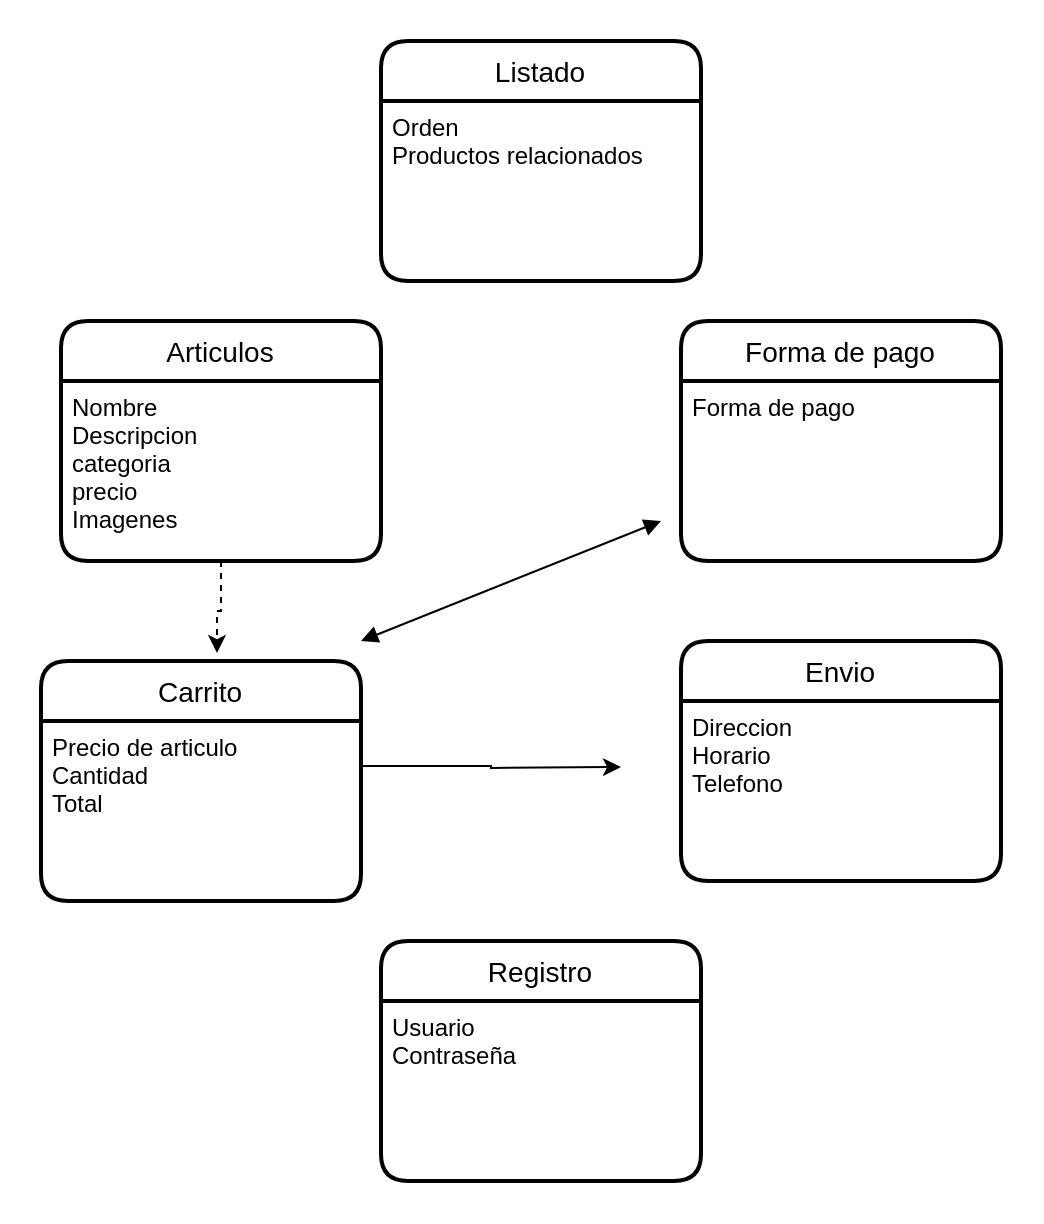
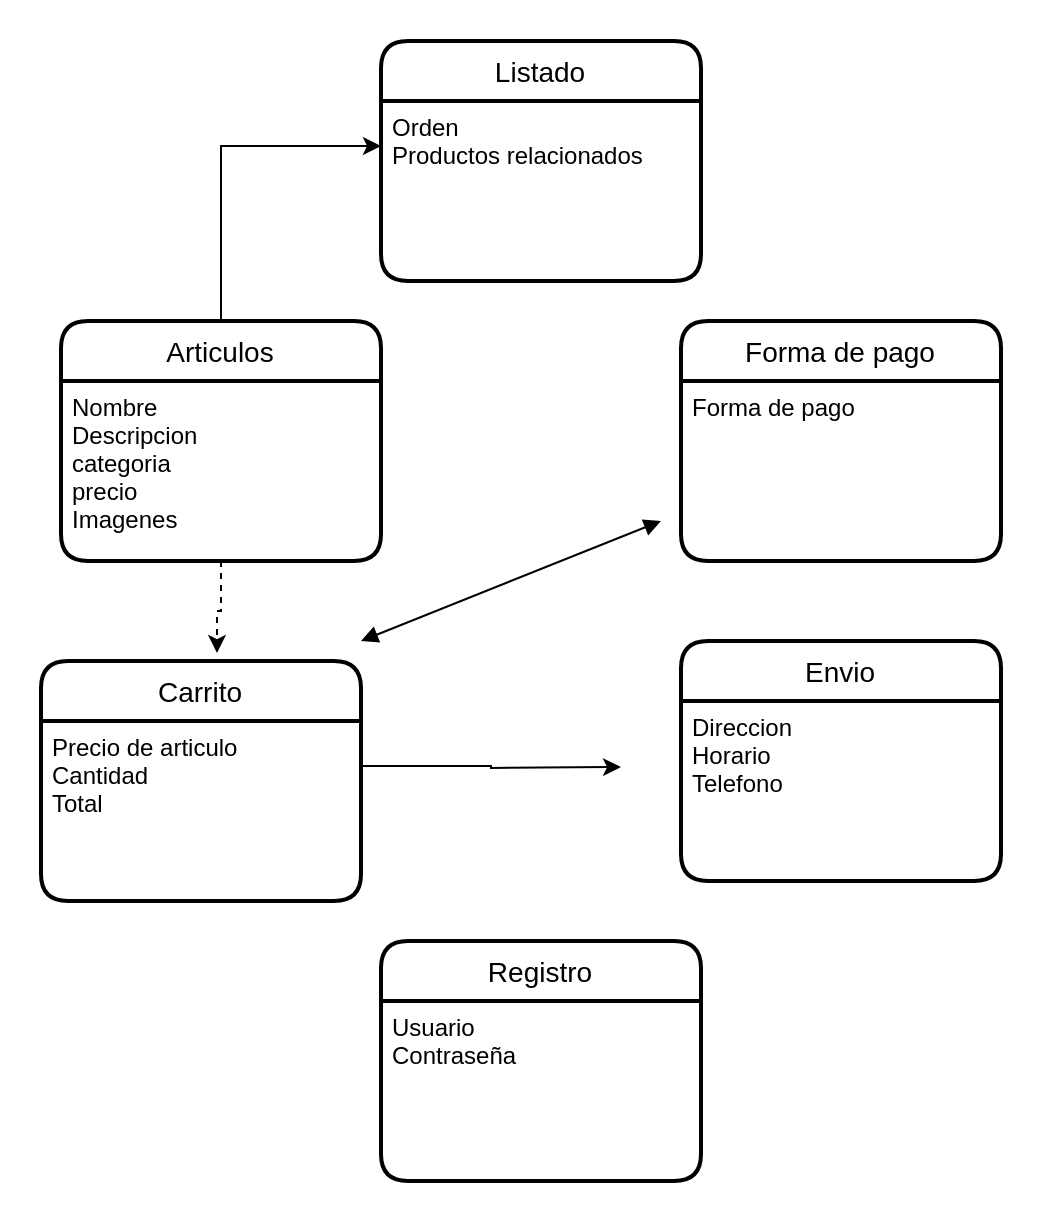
none -> (221, 160)
